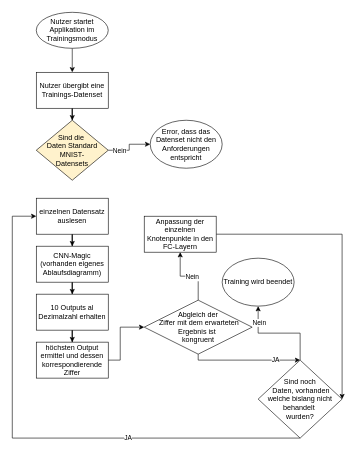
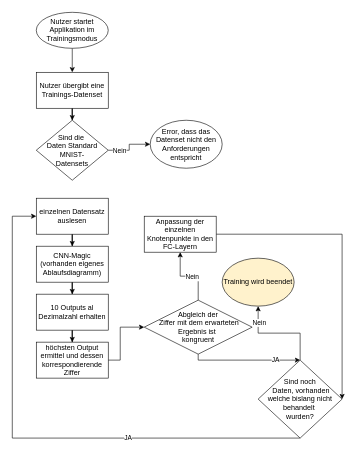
(72, 150) -> (72, 150)
(258, 282) -> (258, 282)
